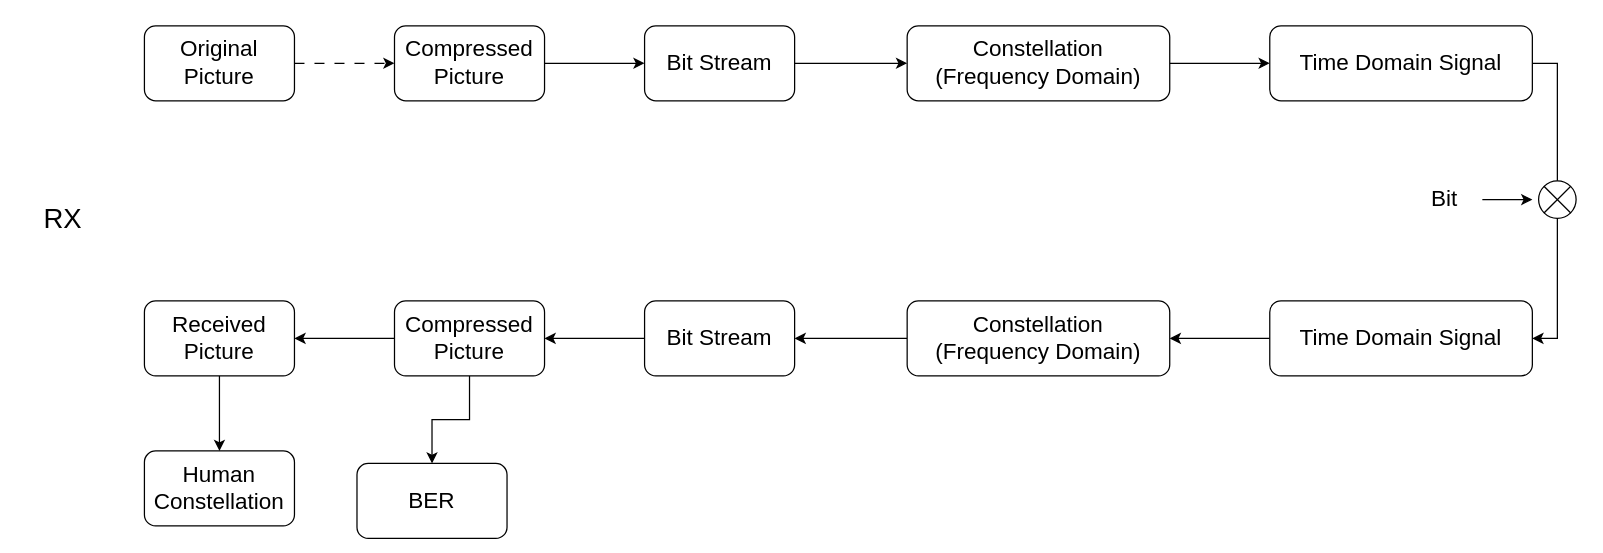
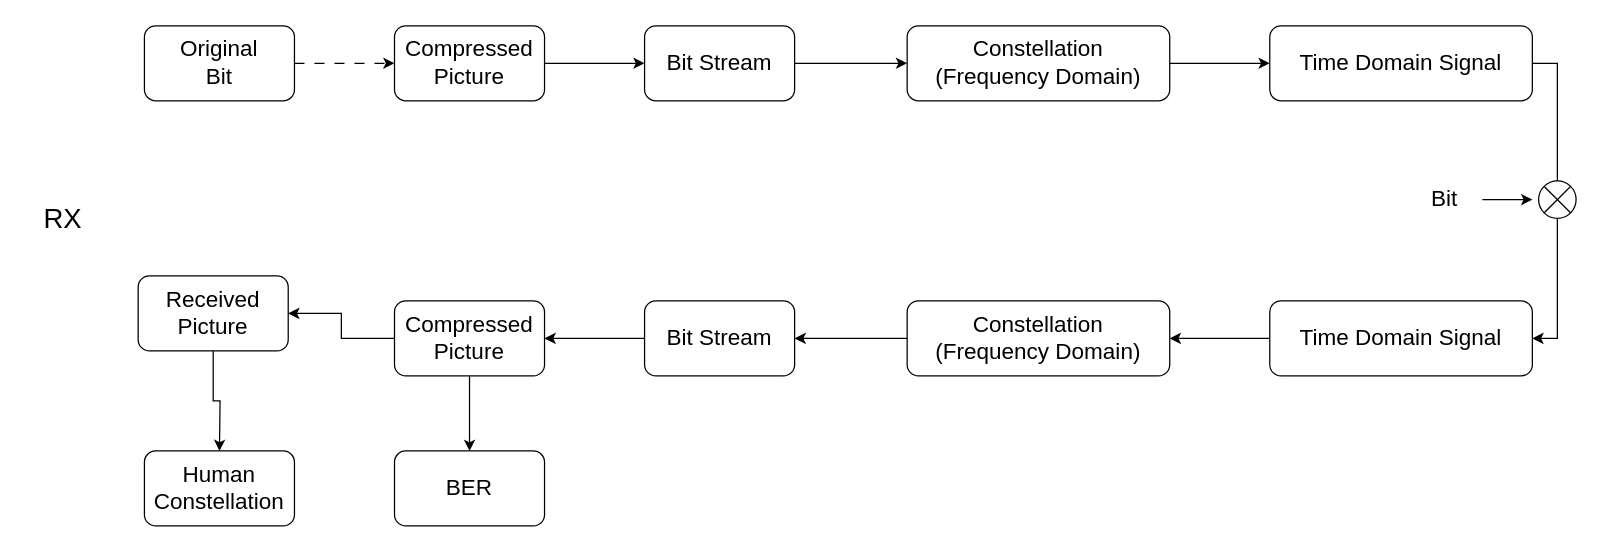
(219, 63) -> (219, 63)
(219, 338) -> (213, 313)
(432, 501) -> (469, 488)
